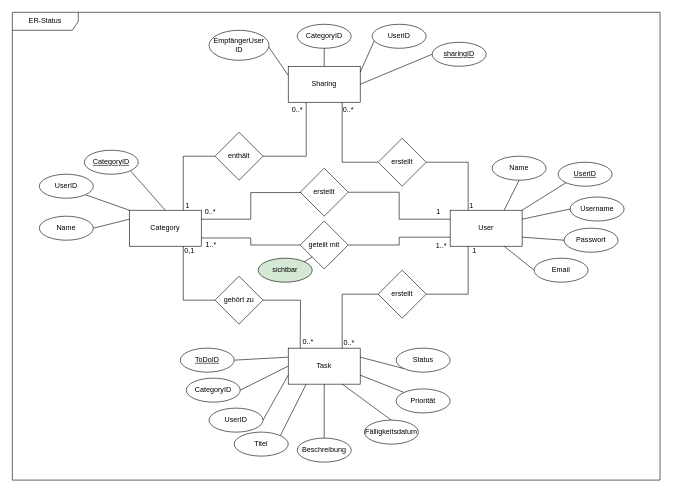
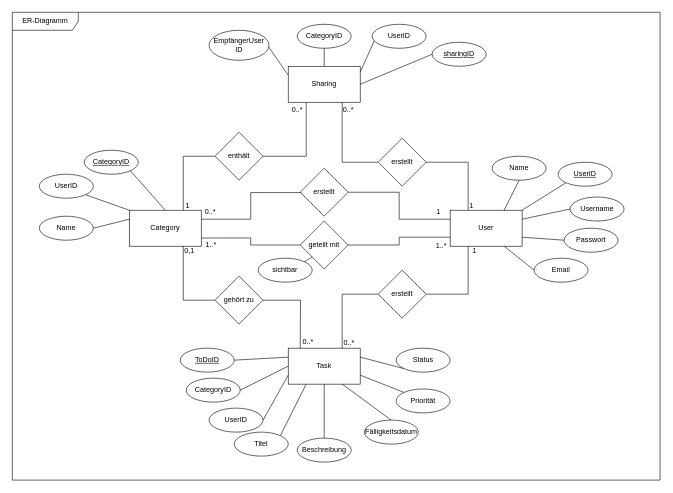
(45, 21) -> (45, 21)
(285, 270) -> (285, 270)
